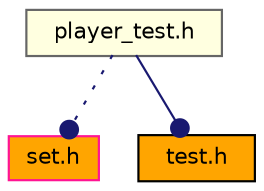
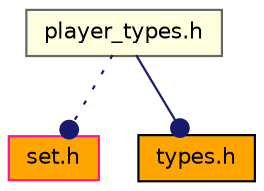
(124, 33) -> (124, 33)
(197, 158) -> (197, 158)
